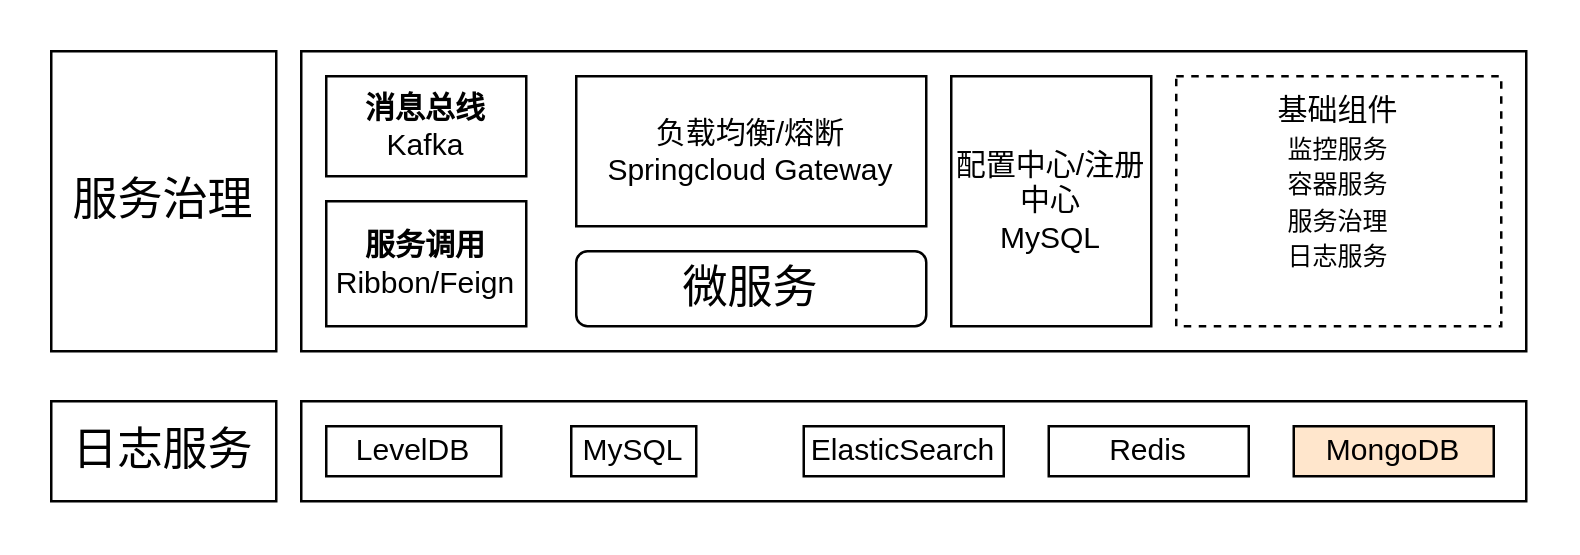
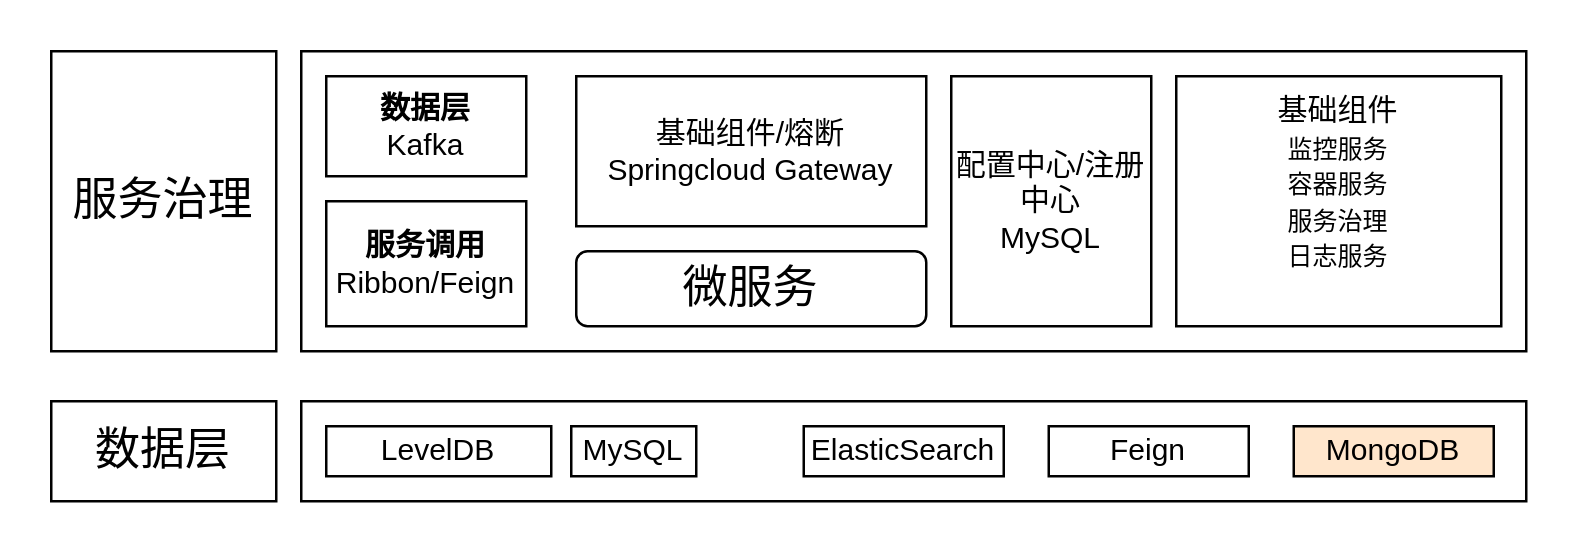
(426, 126) -> (426, 126)
(751, 151) -> (751, 151)
(1339, 201) -> (1339, 201)
(164, 451) -> (164, 451)
(414, 451) -> (439, 451)
(1149, 451) -> (1149, 451)
